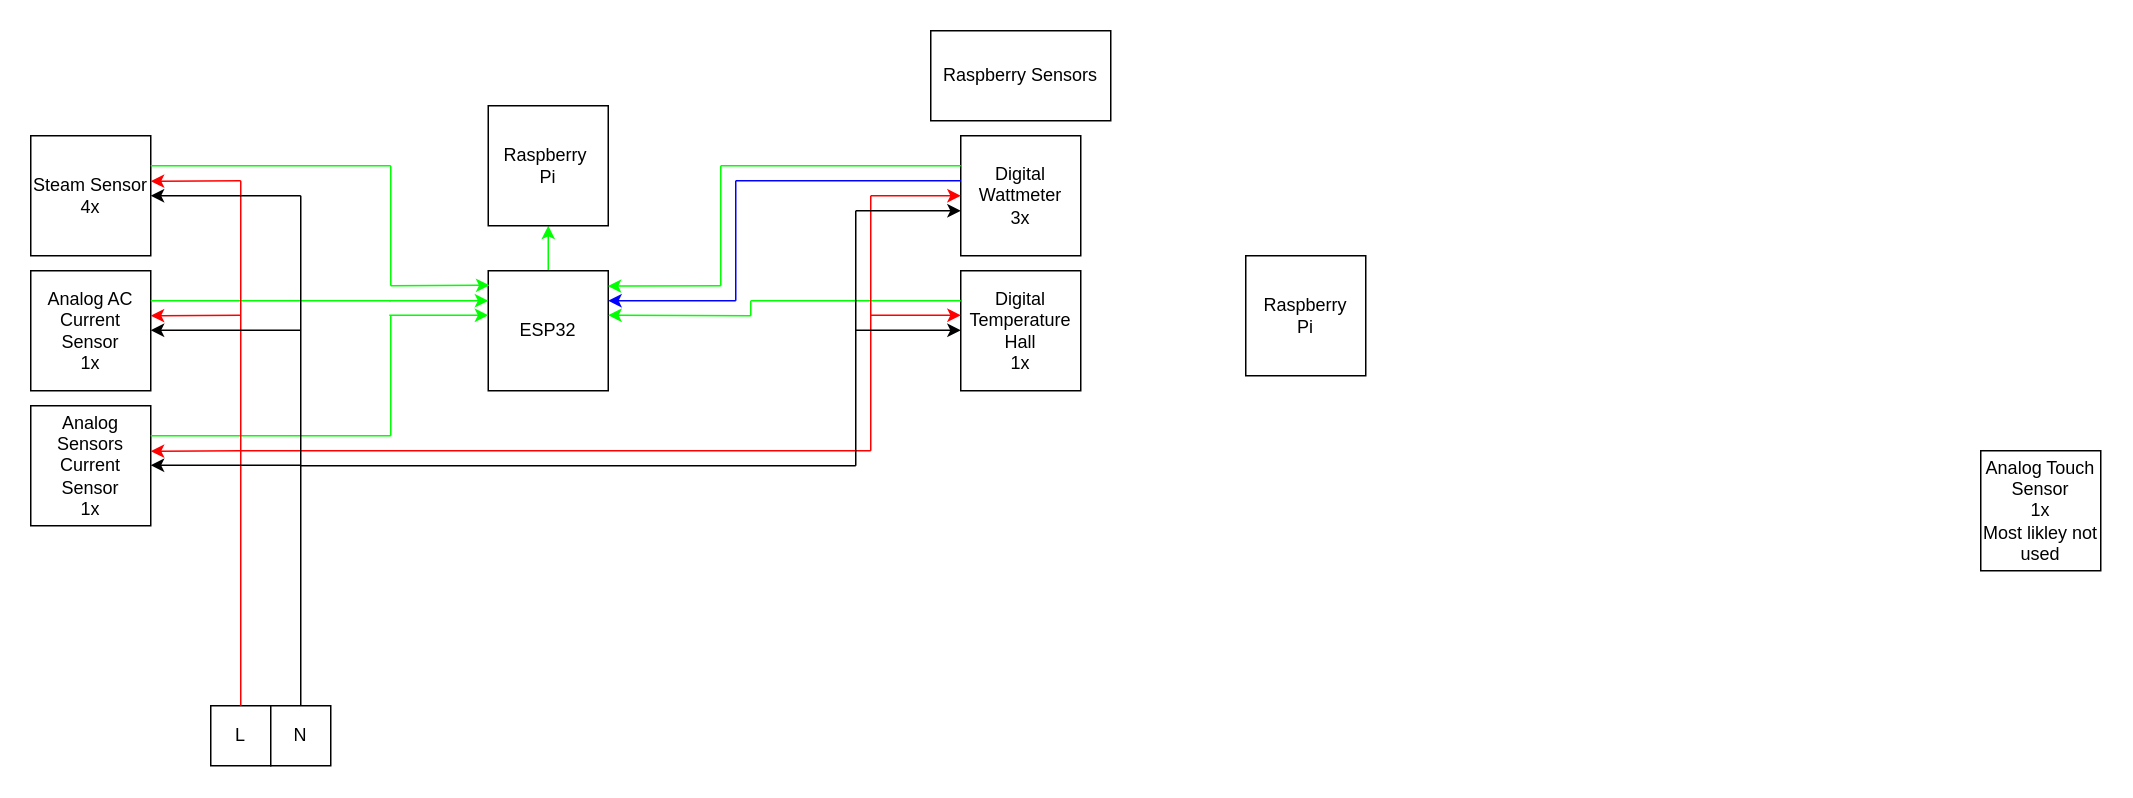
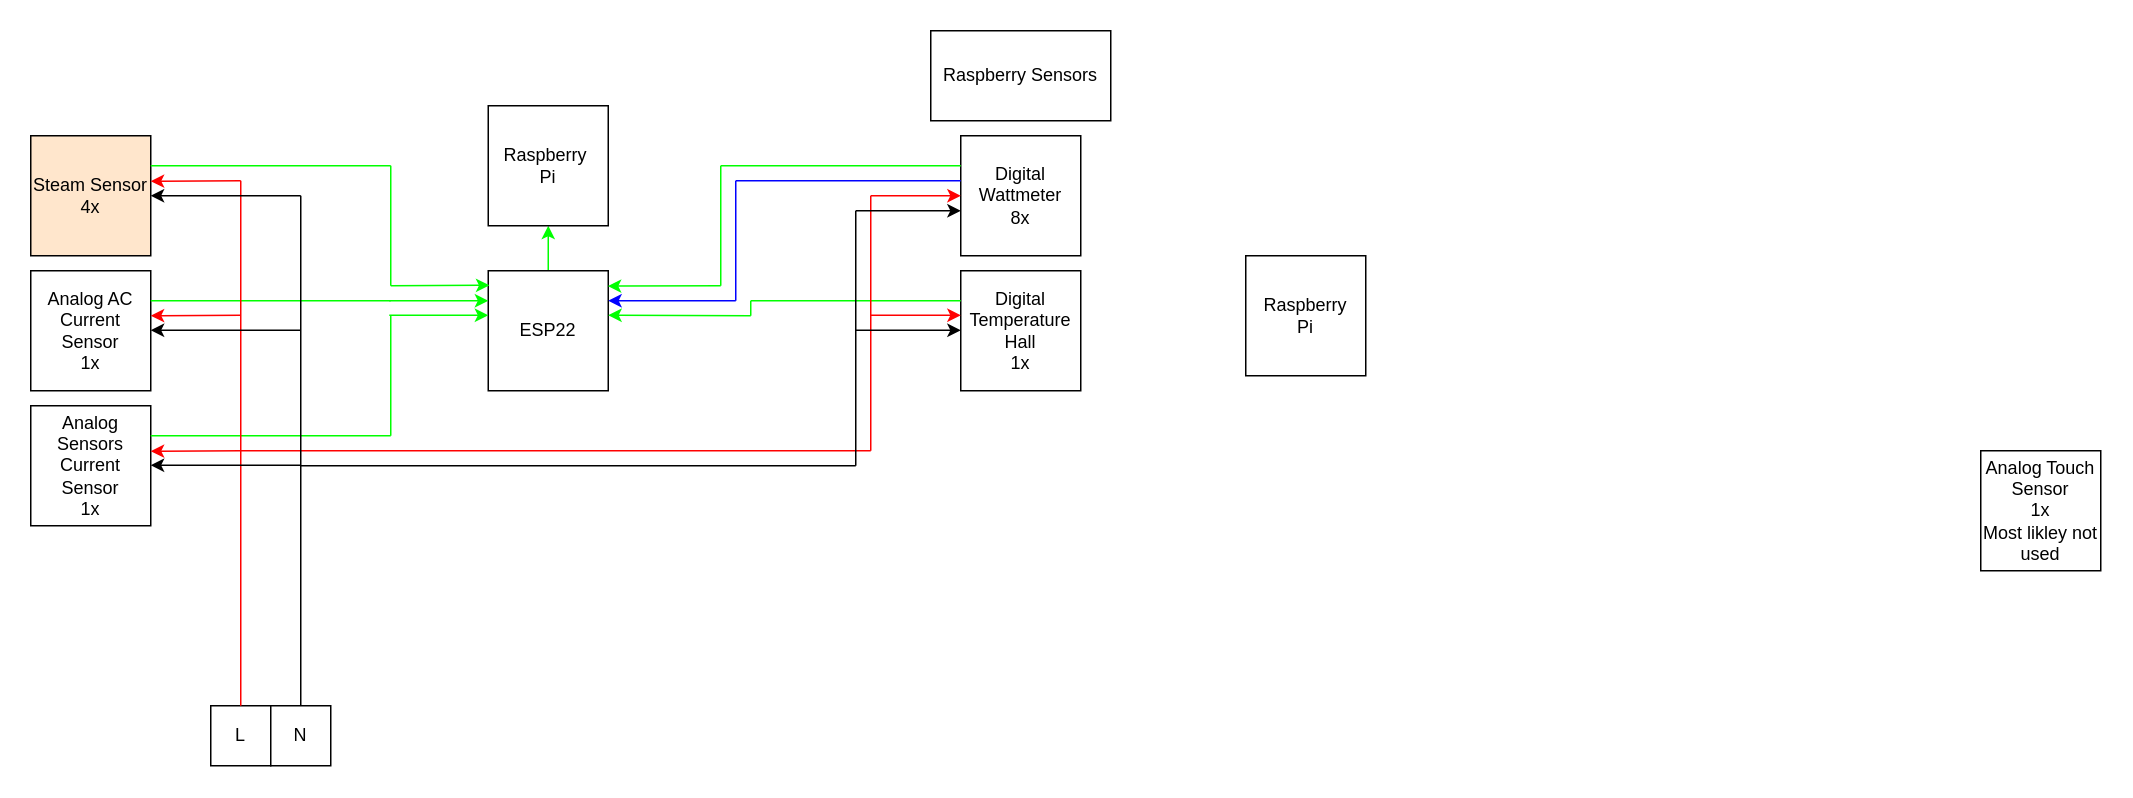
(91, 196) -> (91, 196)
(1021, 196) -> (1021, 196)
(548, 331) -> (548, 331)
